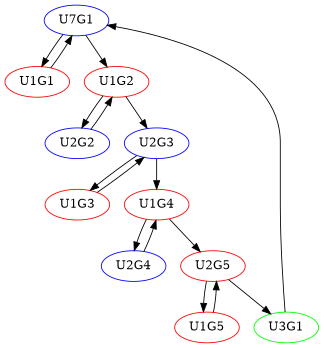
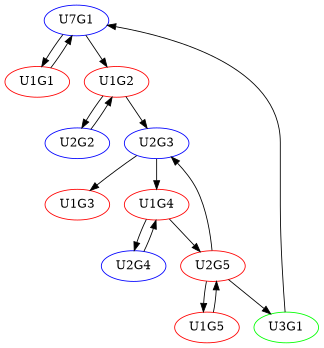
(117, 178) -> (203, 204)
